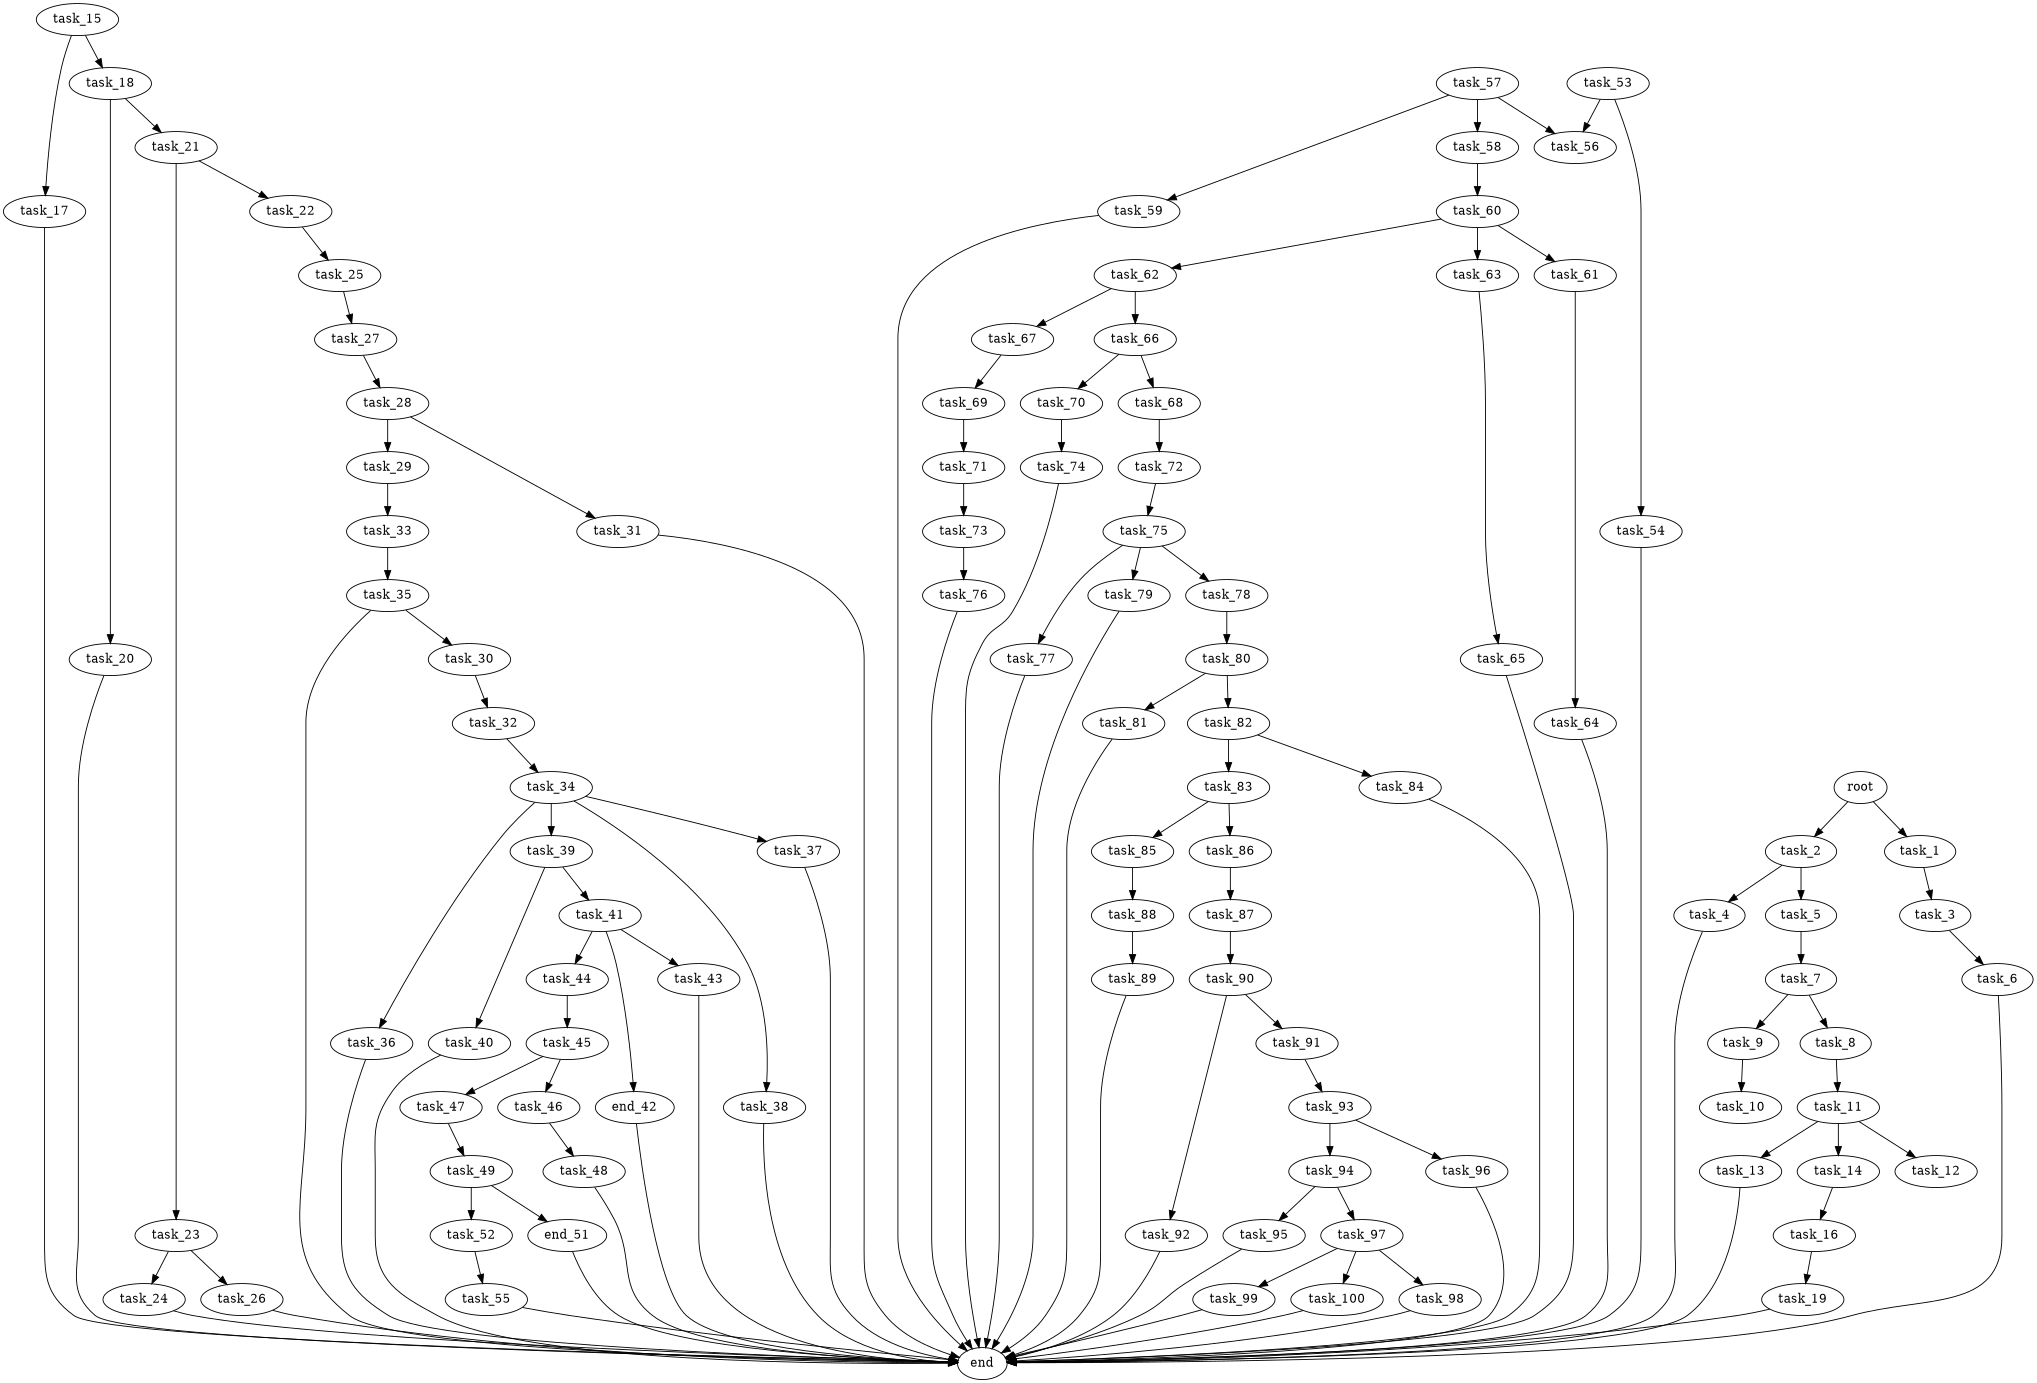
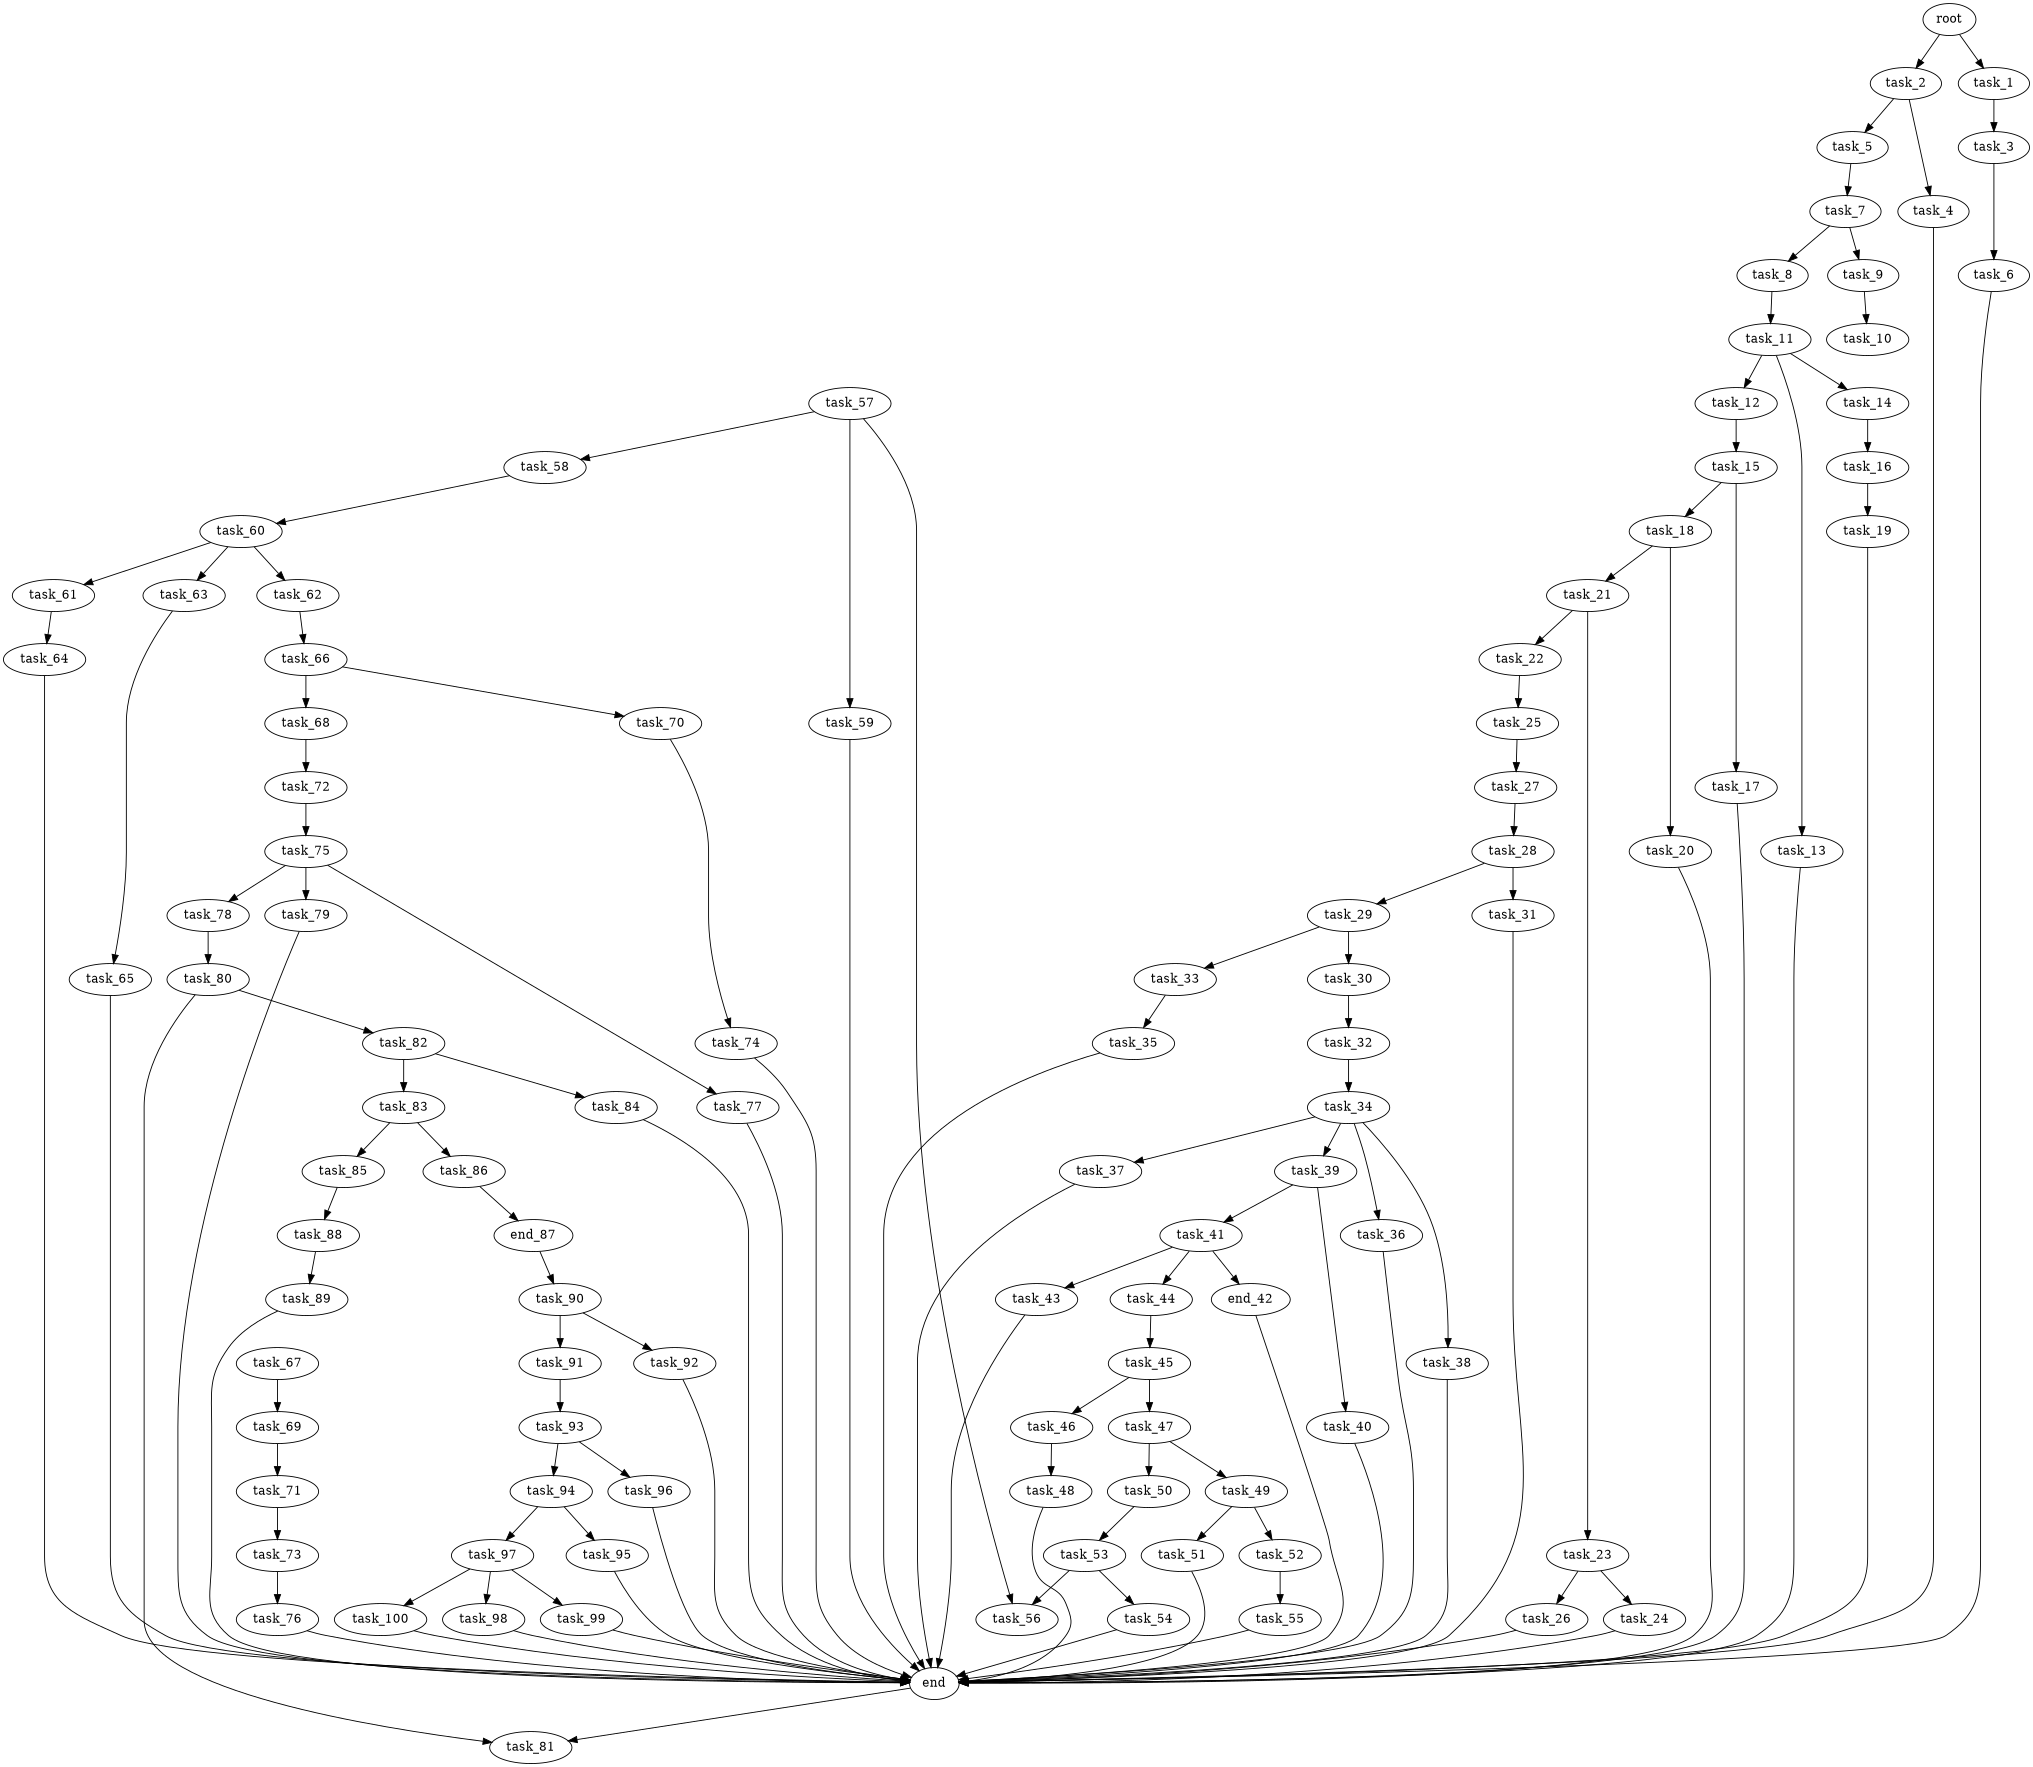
(1078, 305) -> none
none -> (1736, 431)
(425, 625) -> (1349, 943)
(1230, 916) -> (533, 1236)
(1067, 1049) -> (744, 1714)
(567, 1236) -> (1182, 1556)
none -> (1149, 1492)
